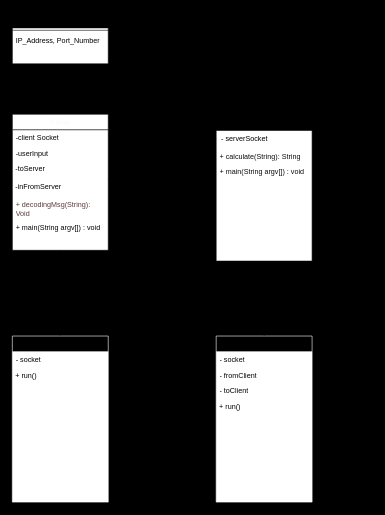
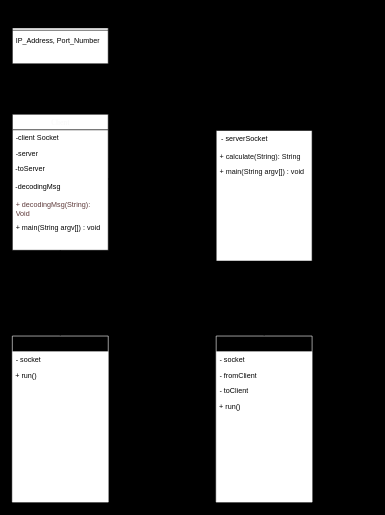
(36, 154) -> (30, 154)
(39, 188) -> (37, 188)
